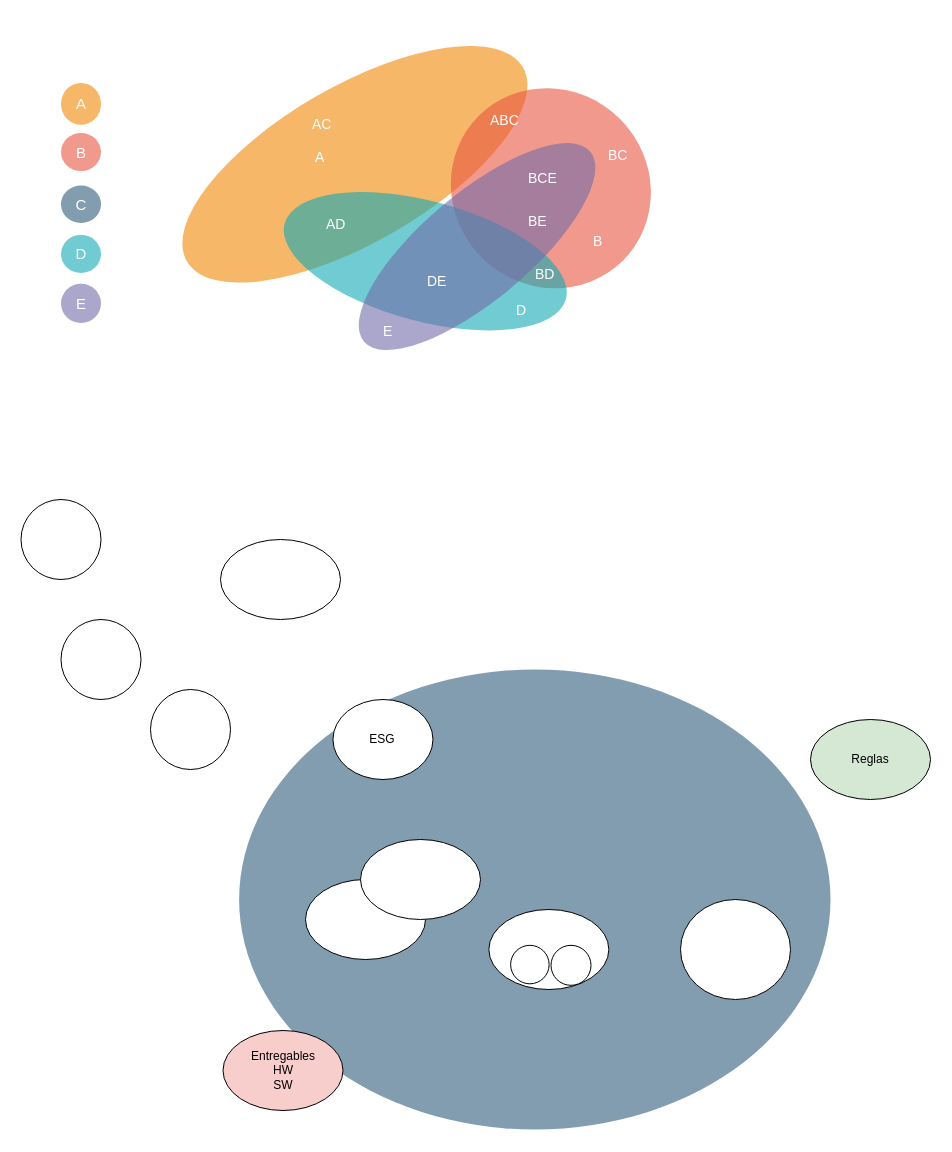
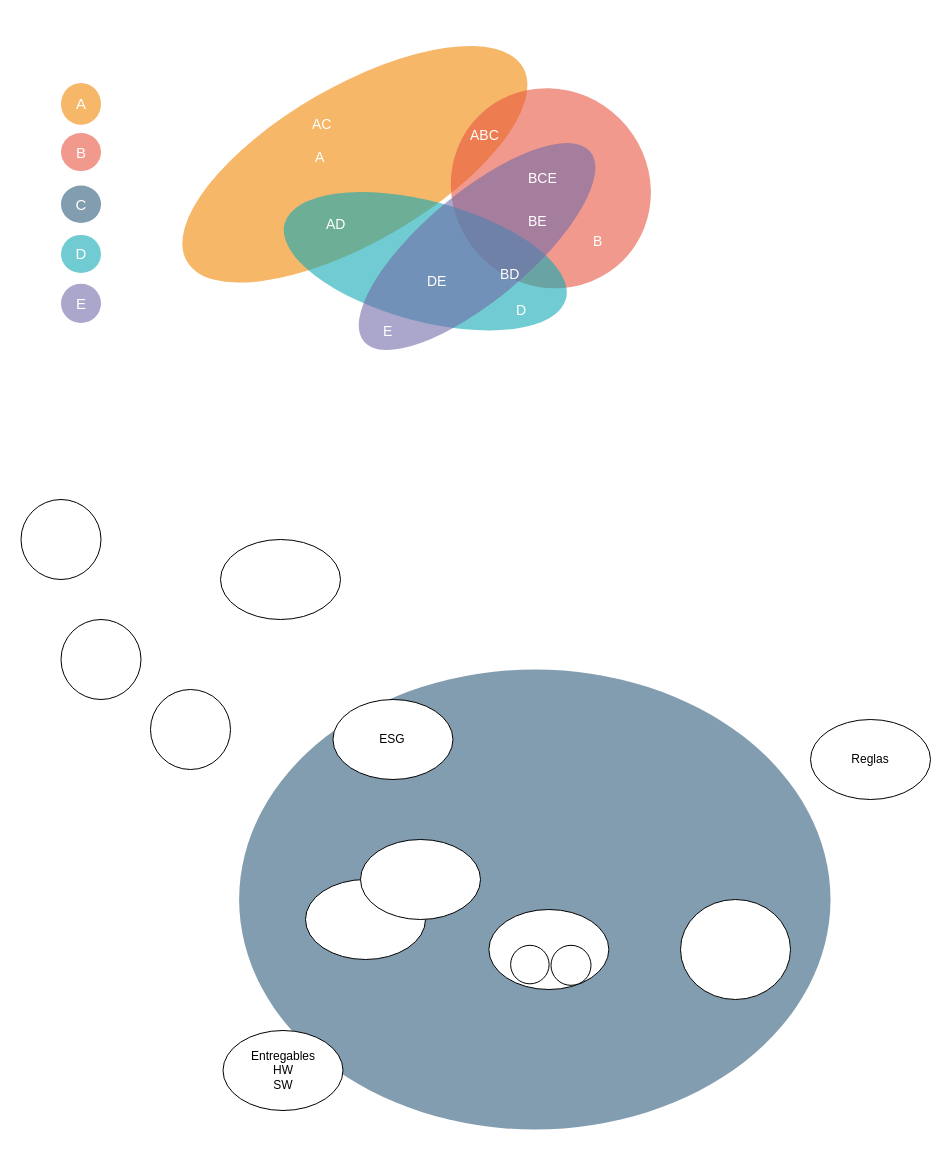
(504, 121) -> (484, 136)
(621, 156) -> none
(549, 274) -> (514, 274)
(383, 740) -> (393, 740)
(871, 760) -> (871, 760)
(283, 1071) -> (283, 1071)
